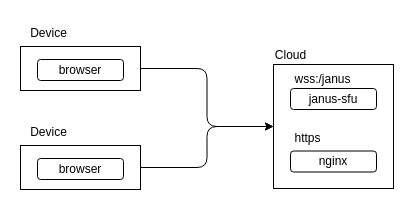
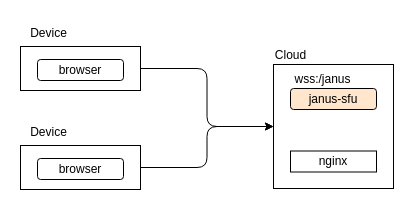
(334, 99) -> (334, 99)
(308, 138) -> none
(334, 162) -> (334, 162)
